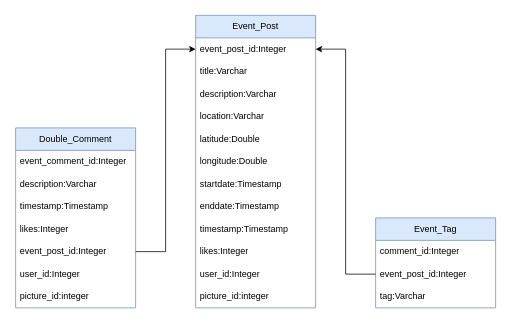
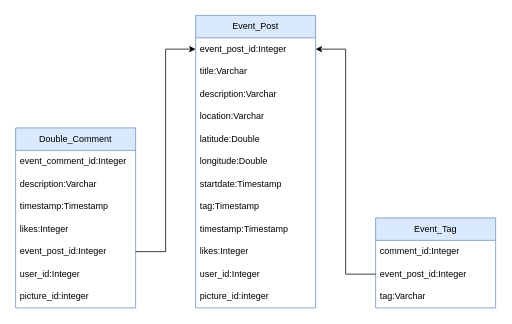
(240, 207) -> (230, 207)
